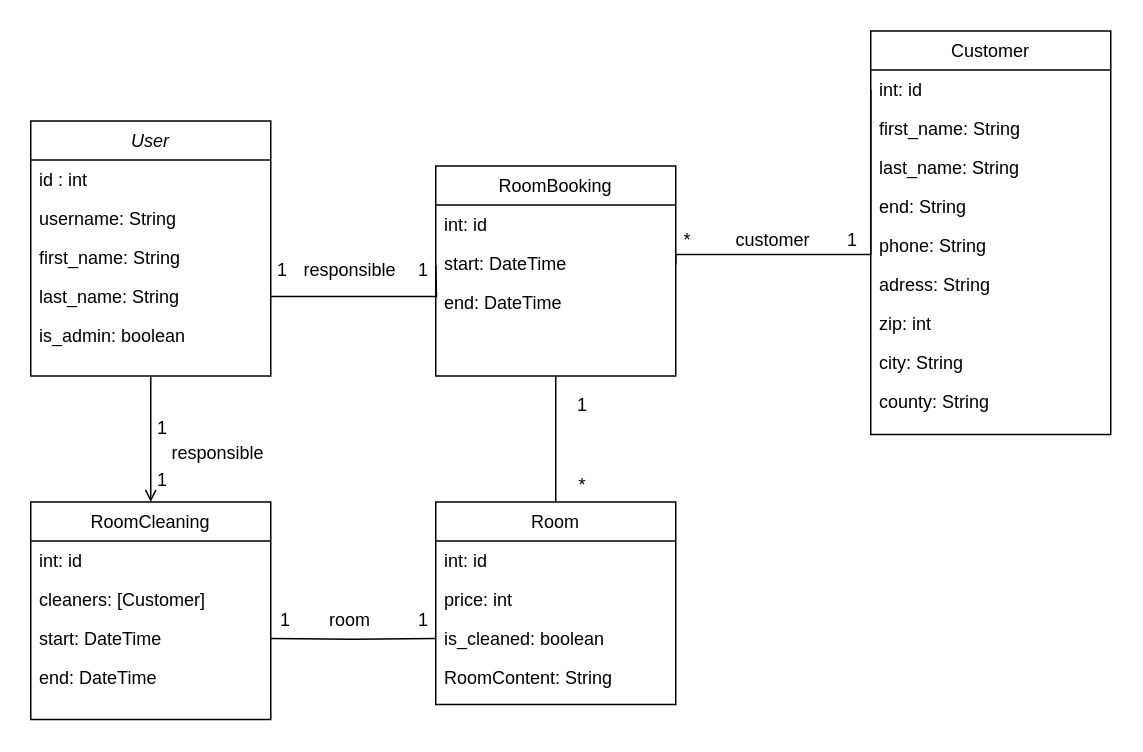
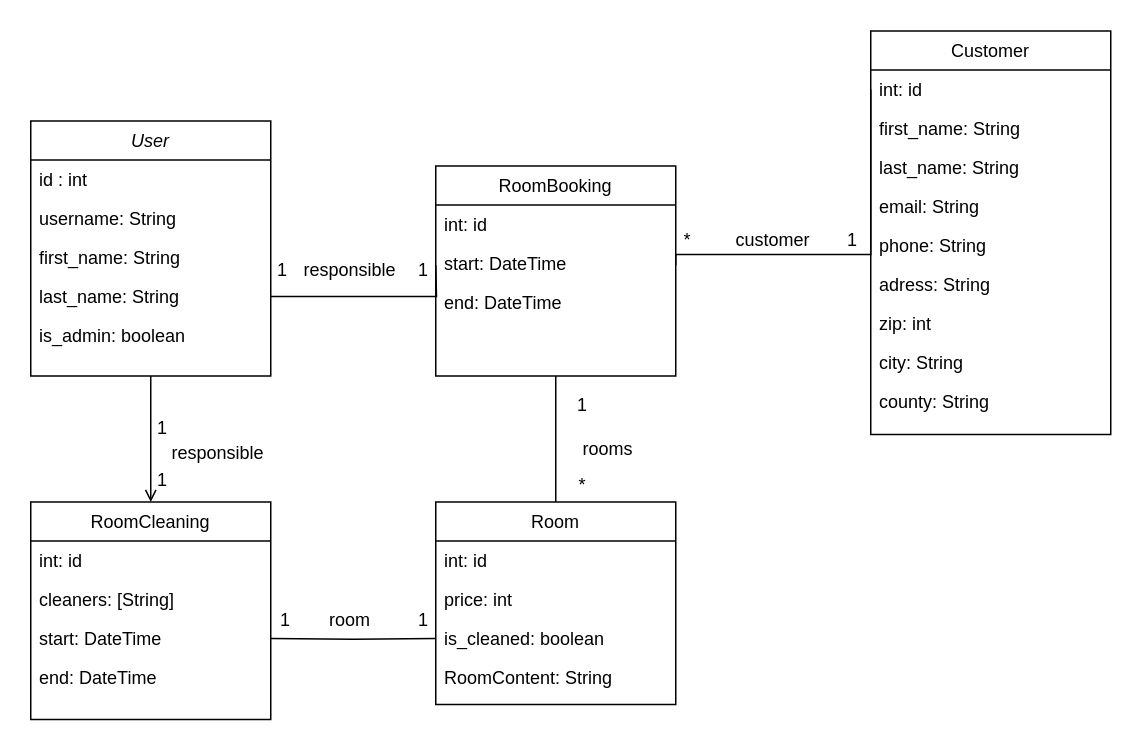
(927, 207) -> (933, 207)
none -> (608, 449)
(133, 600) -> (120, 600)
